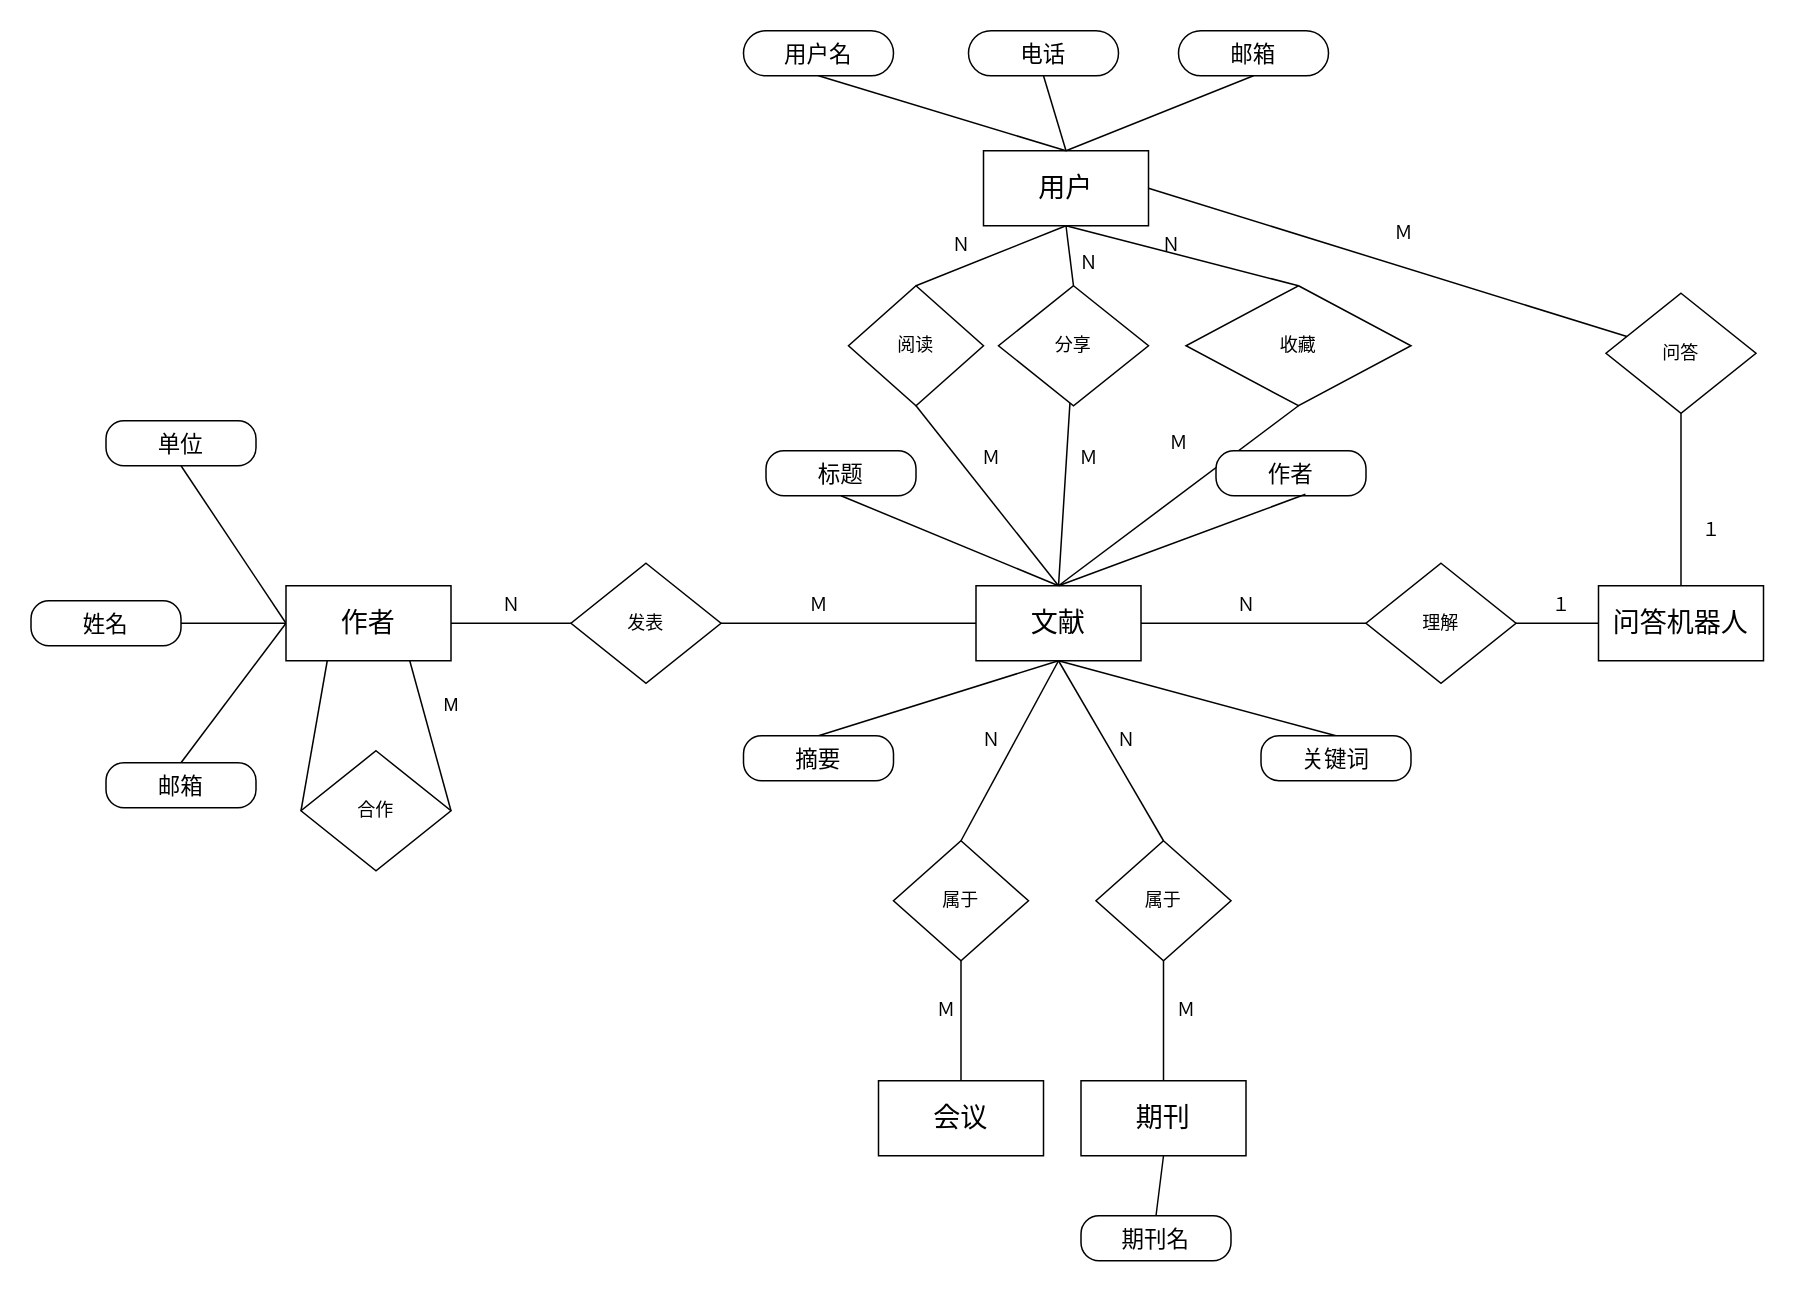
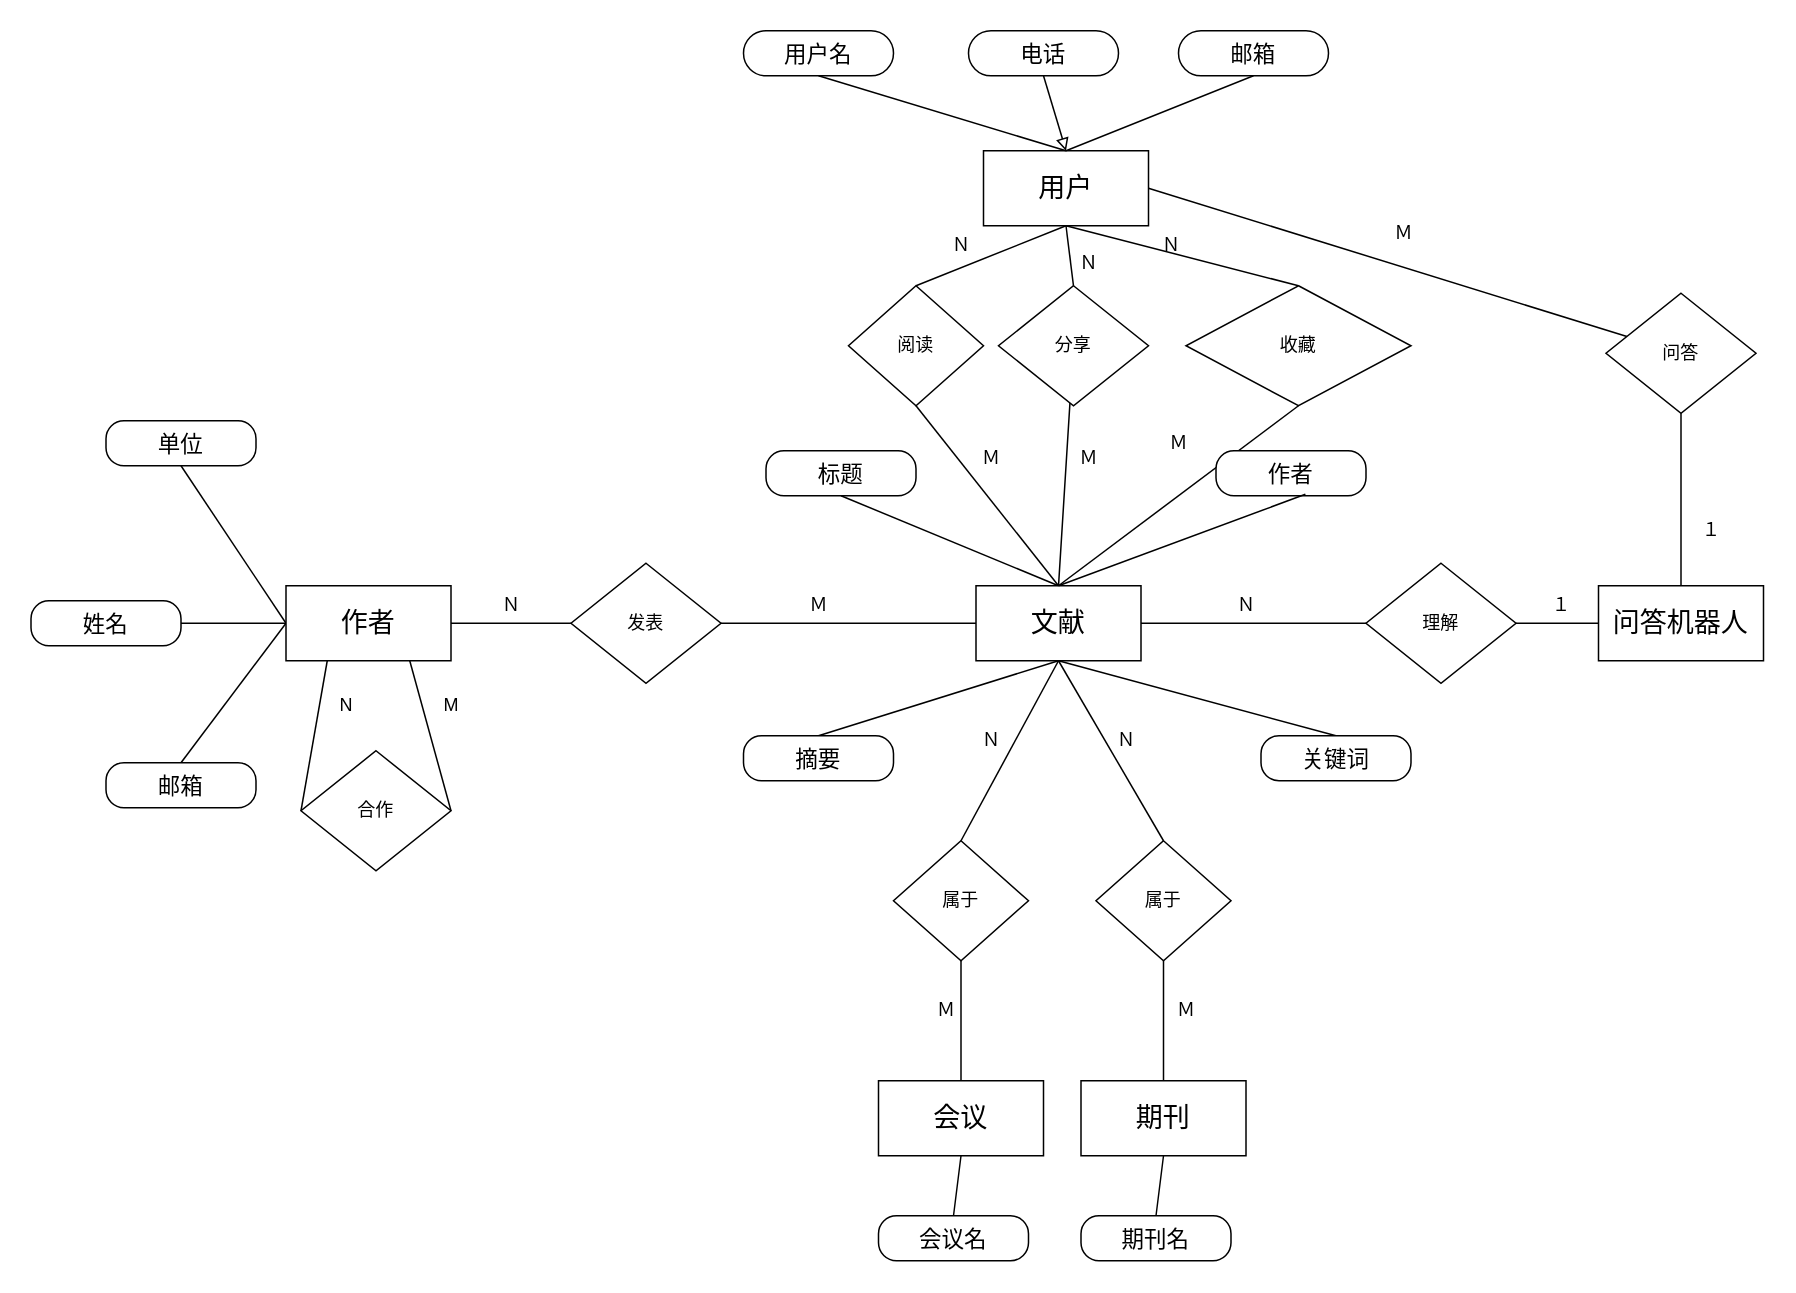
(1063, 141) -> (1062, 137)
none -> (346, 706)
none -> (957, 1186)
none -> (953, 1238)
